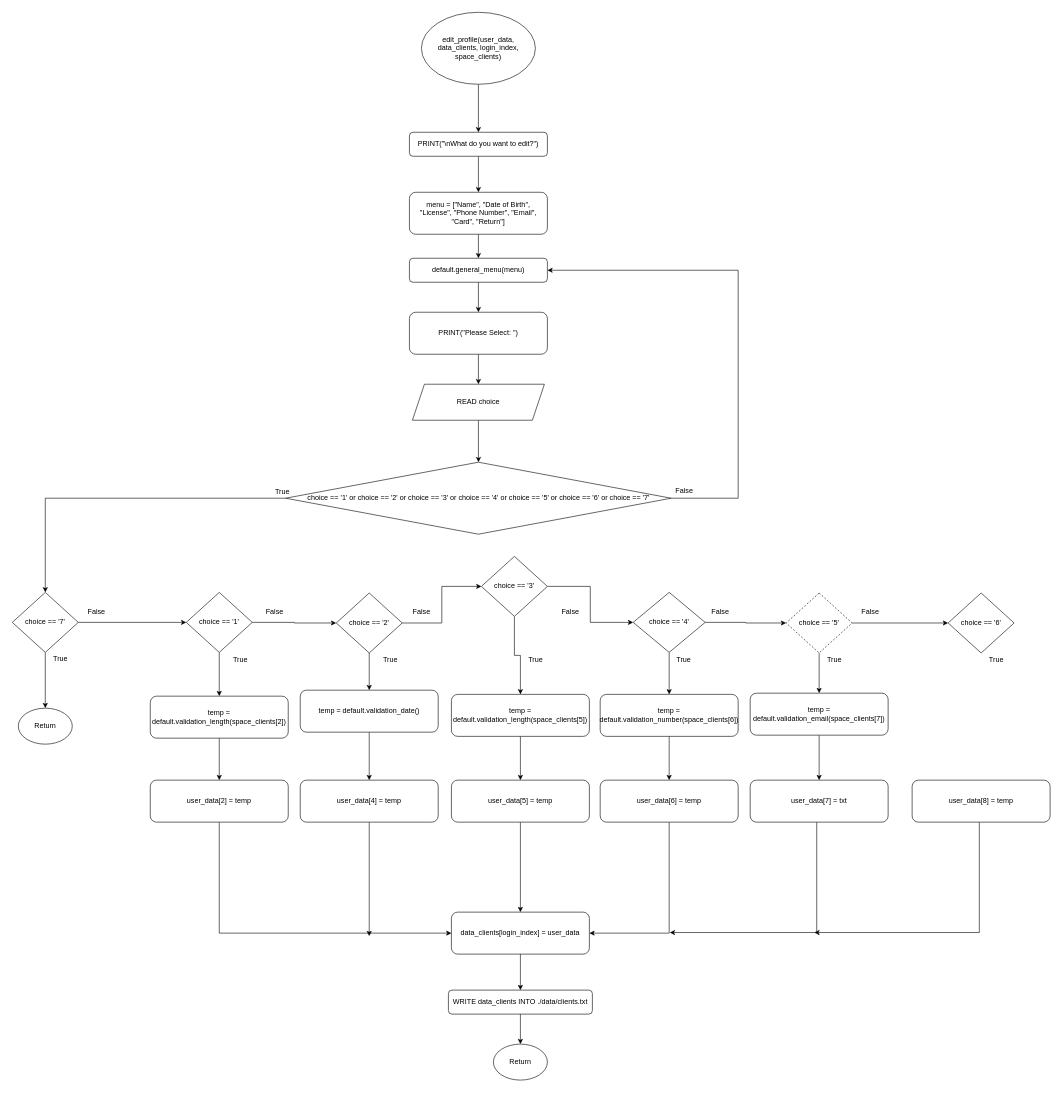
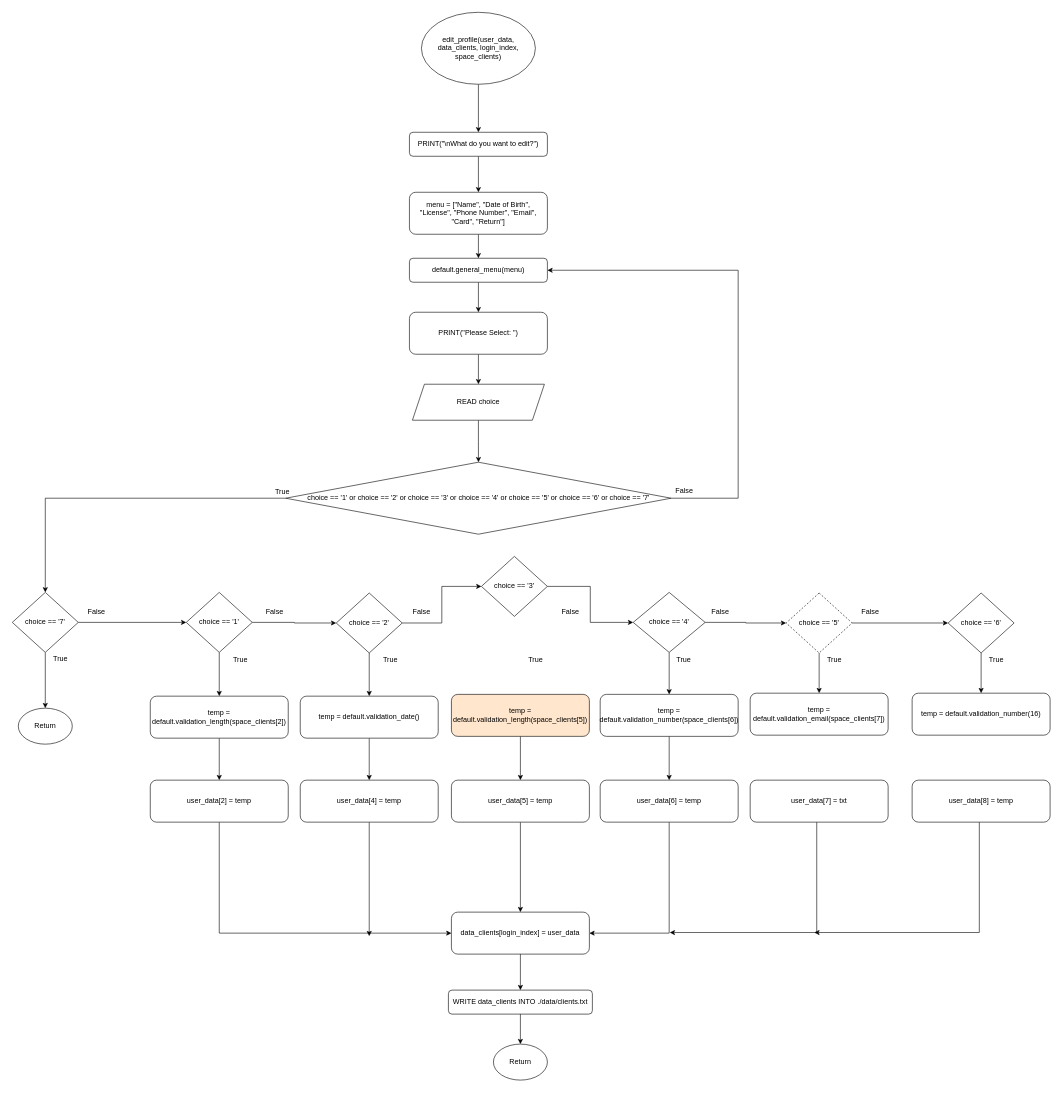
(516, 656) -> none
none -> (981, 687)
(369, 711) -> (369, 717)
none -> (981, 714)
(521, 716) -> (521, 716)
(819, 774) -> none
